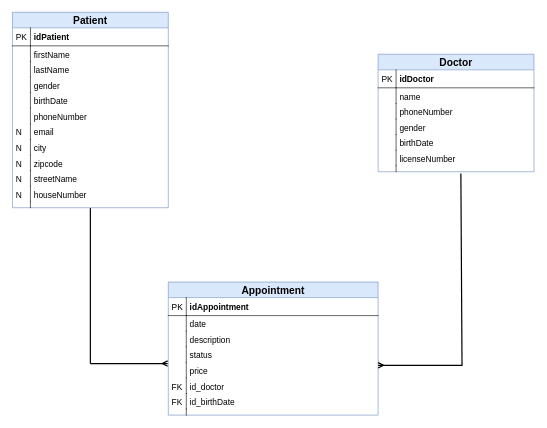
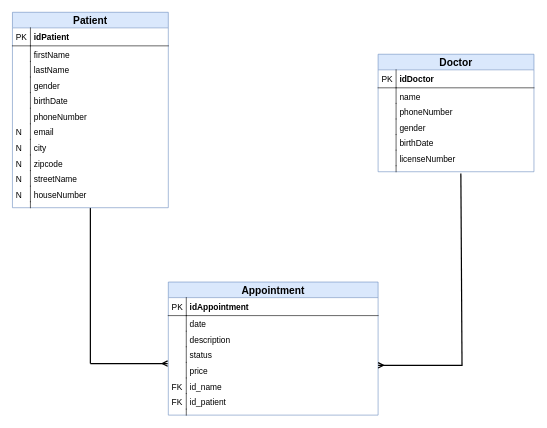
(210, 387) -> (205, 387)
(216, 403) -> (211, 403)
